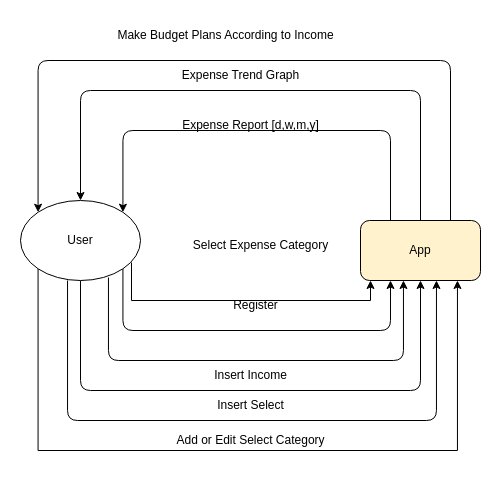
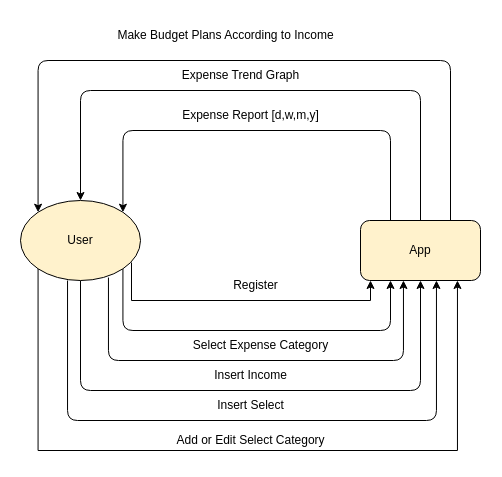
(251, 126) -> (251, 116)
(81, 241) -> (81, 241)
(261, 246) -> (261, 346)
(256, 306) -> (256, 286)
